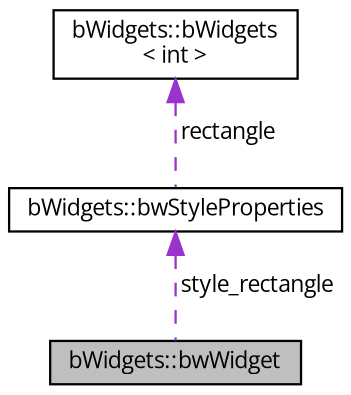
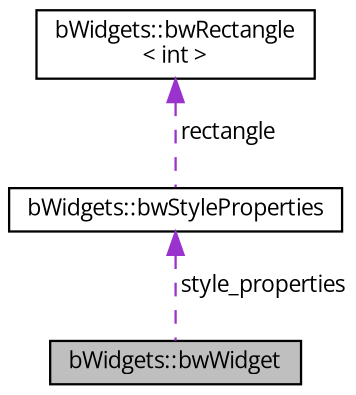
(176, 44) -> (176, 44)
(255, 286) -> (261, 286)
